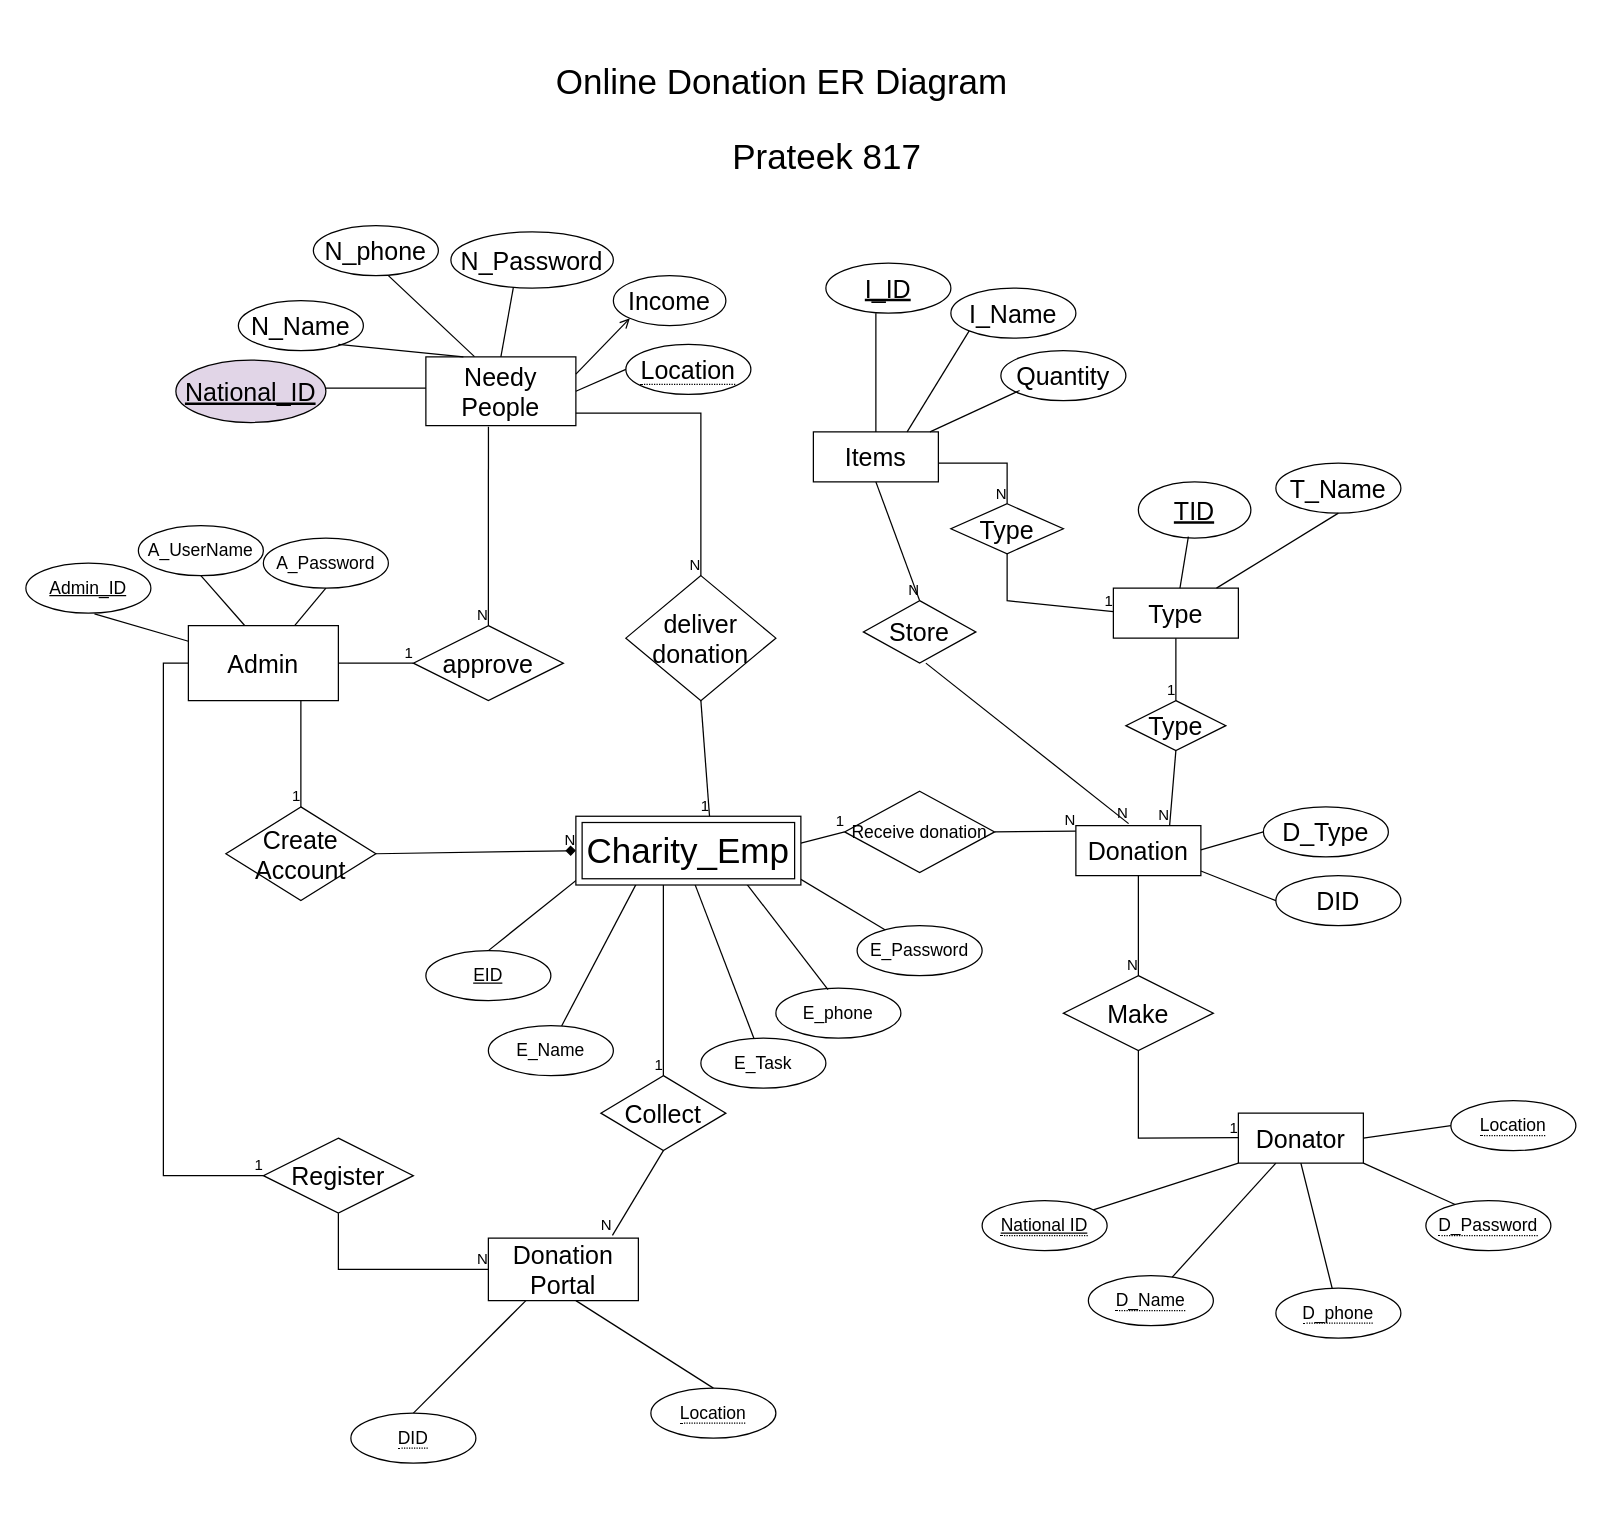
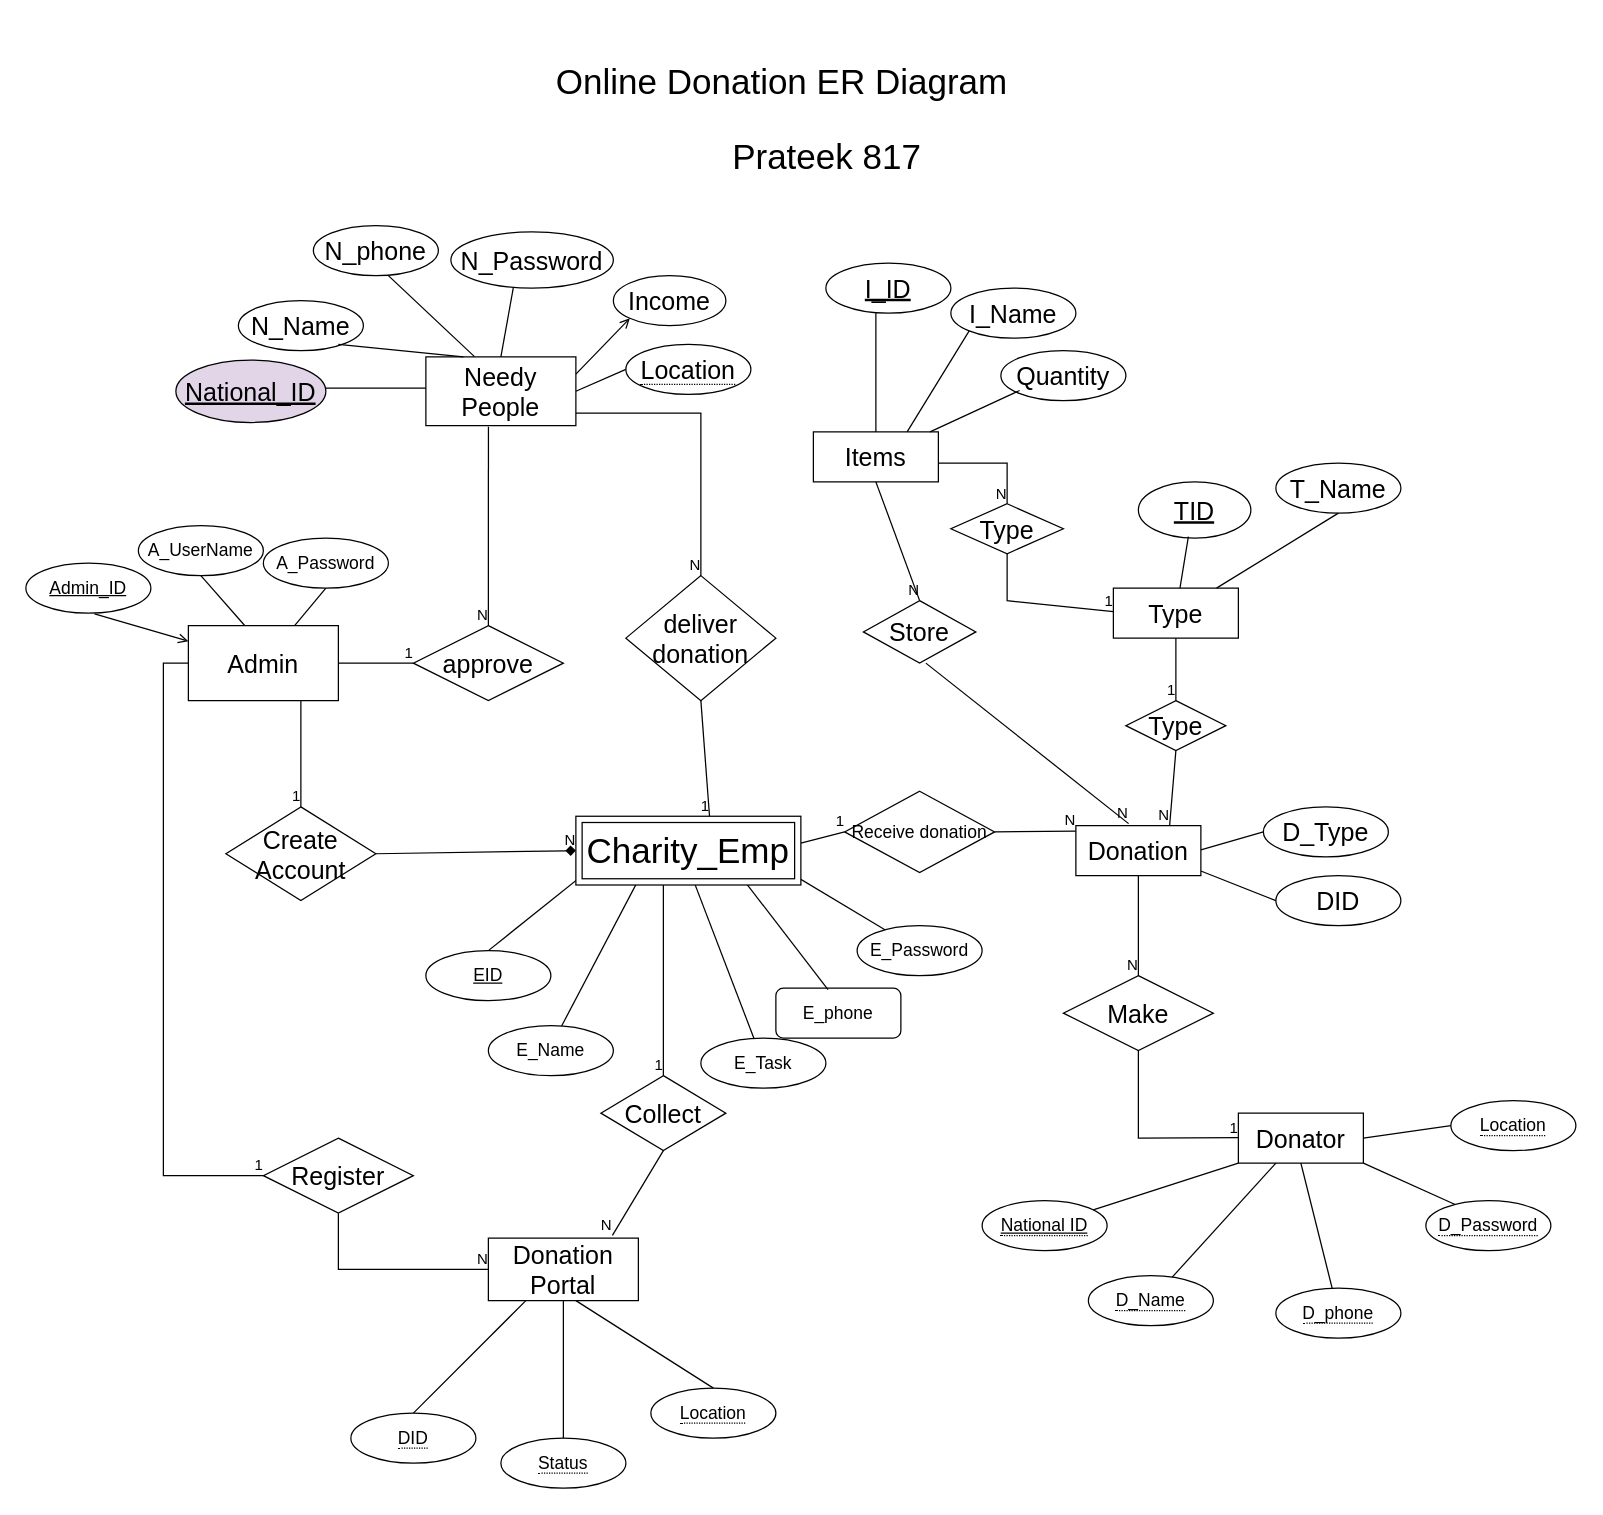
(183, 640) -> (182, 639)
(838, 1013) -> (838, 1013)
none -> (563, 1369)
none -> (563, 1463)
